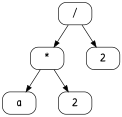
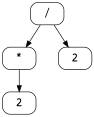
(19, 103) -> none
